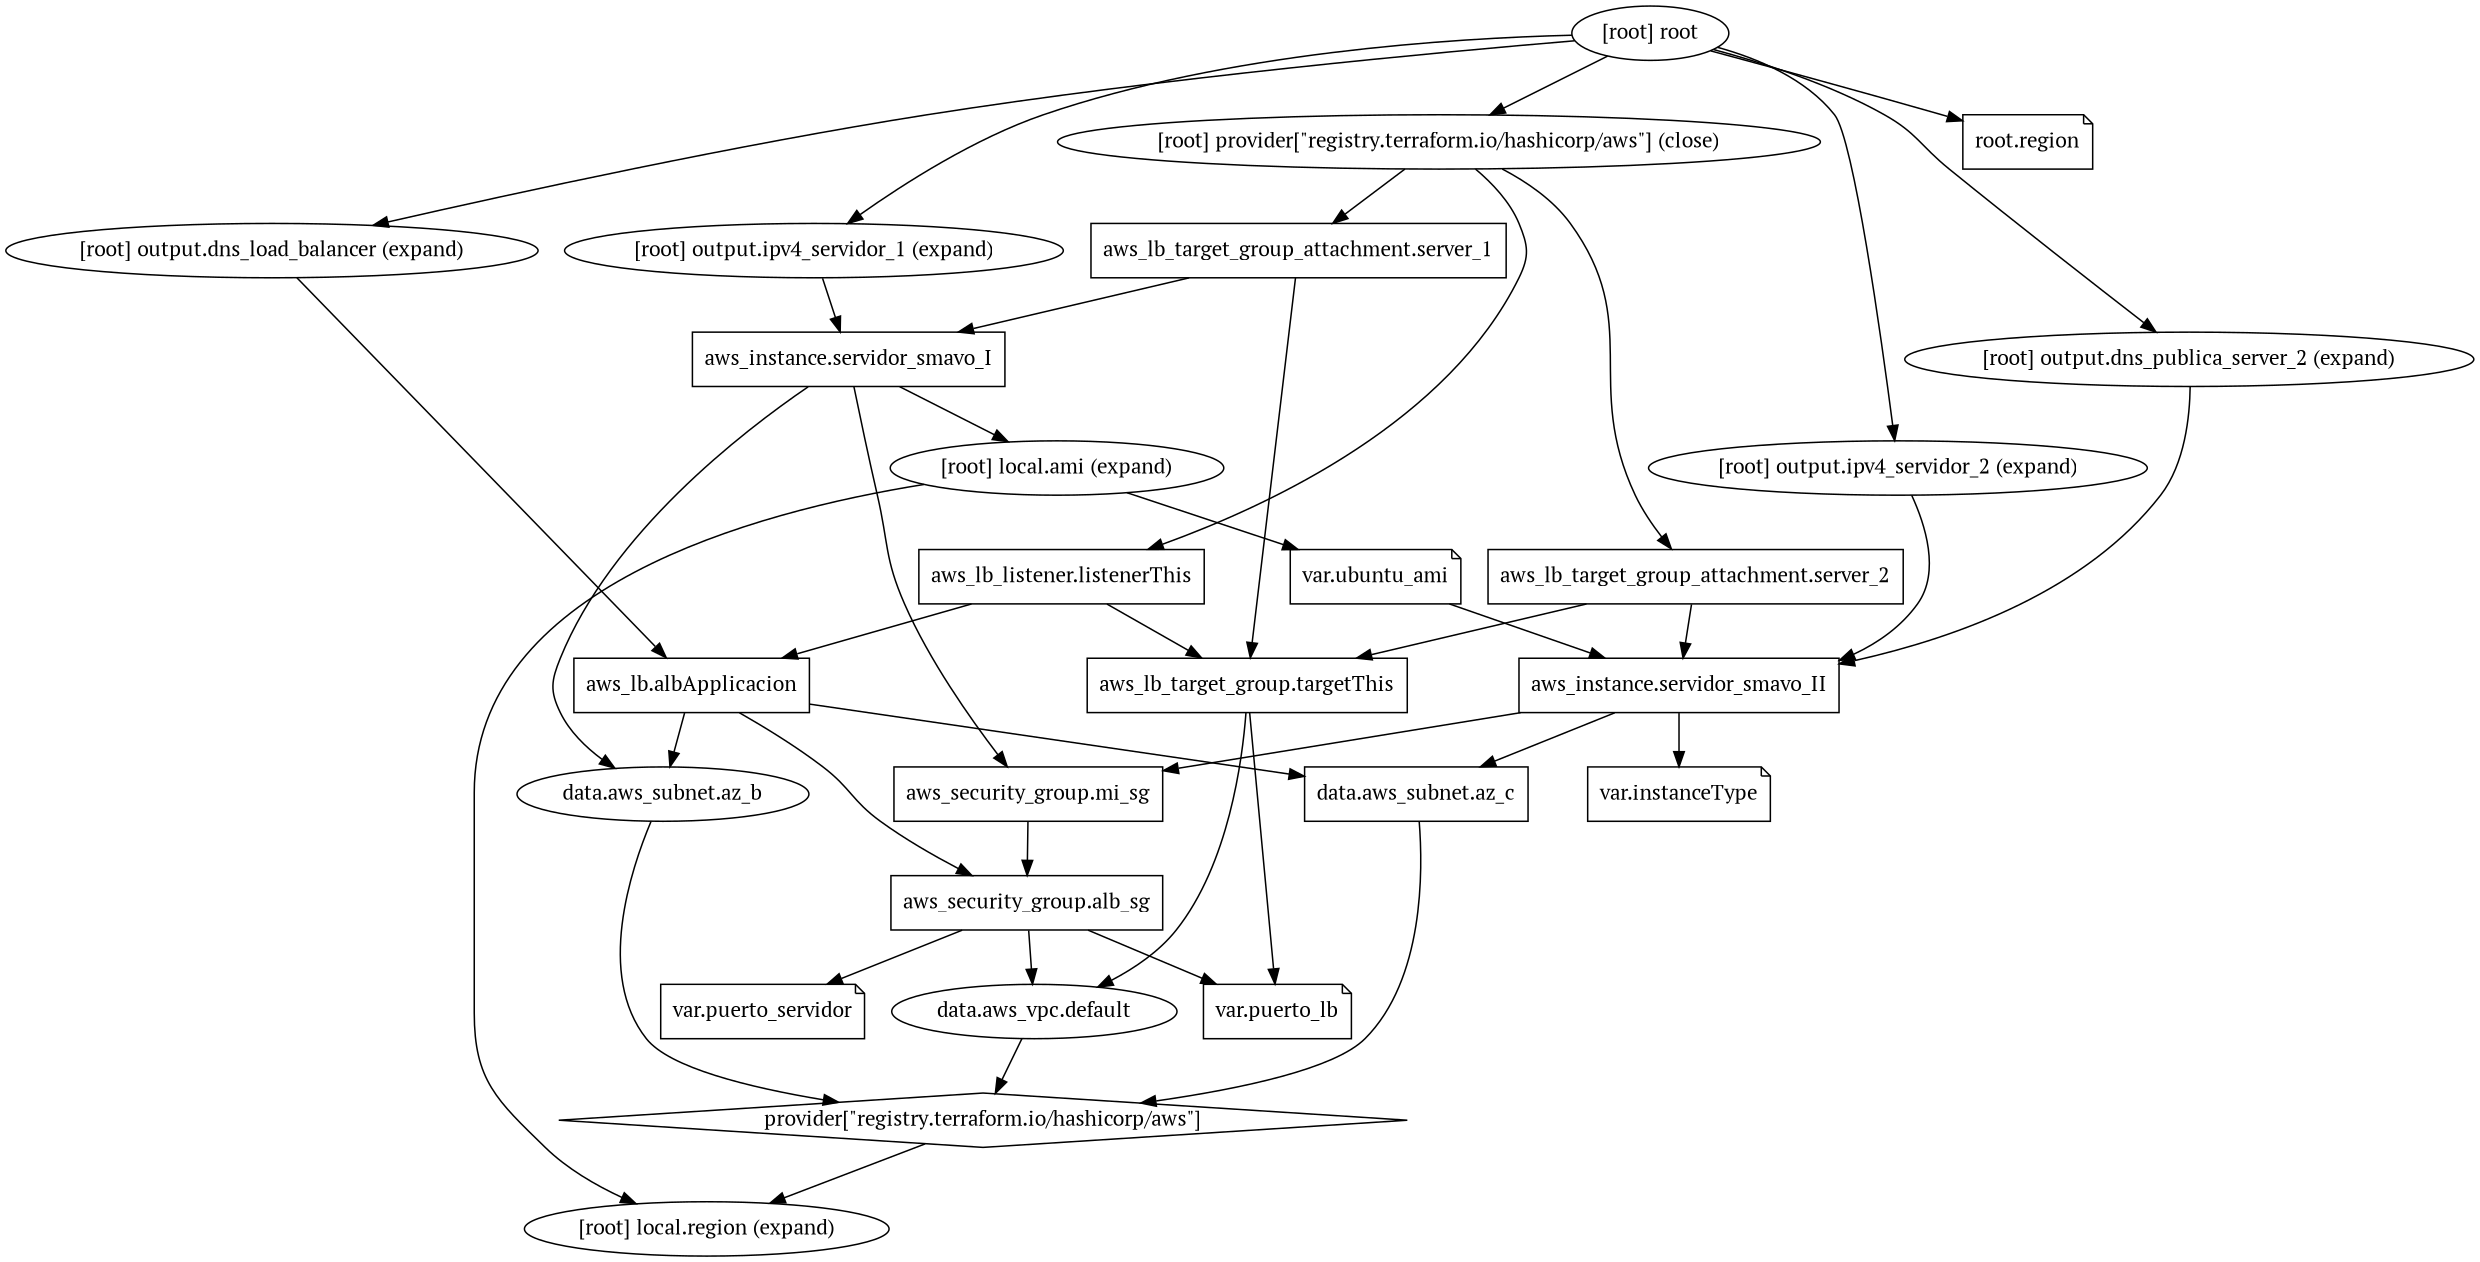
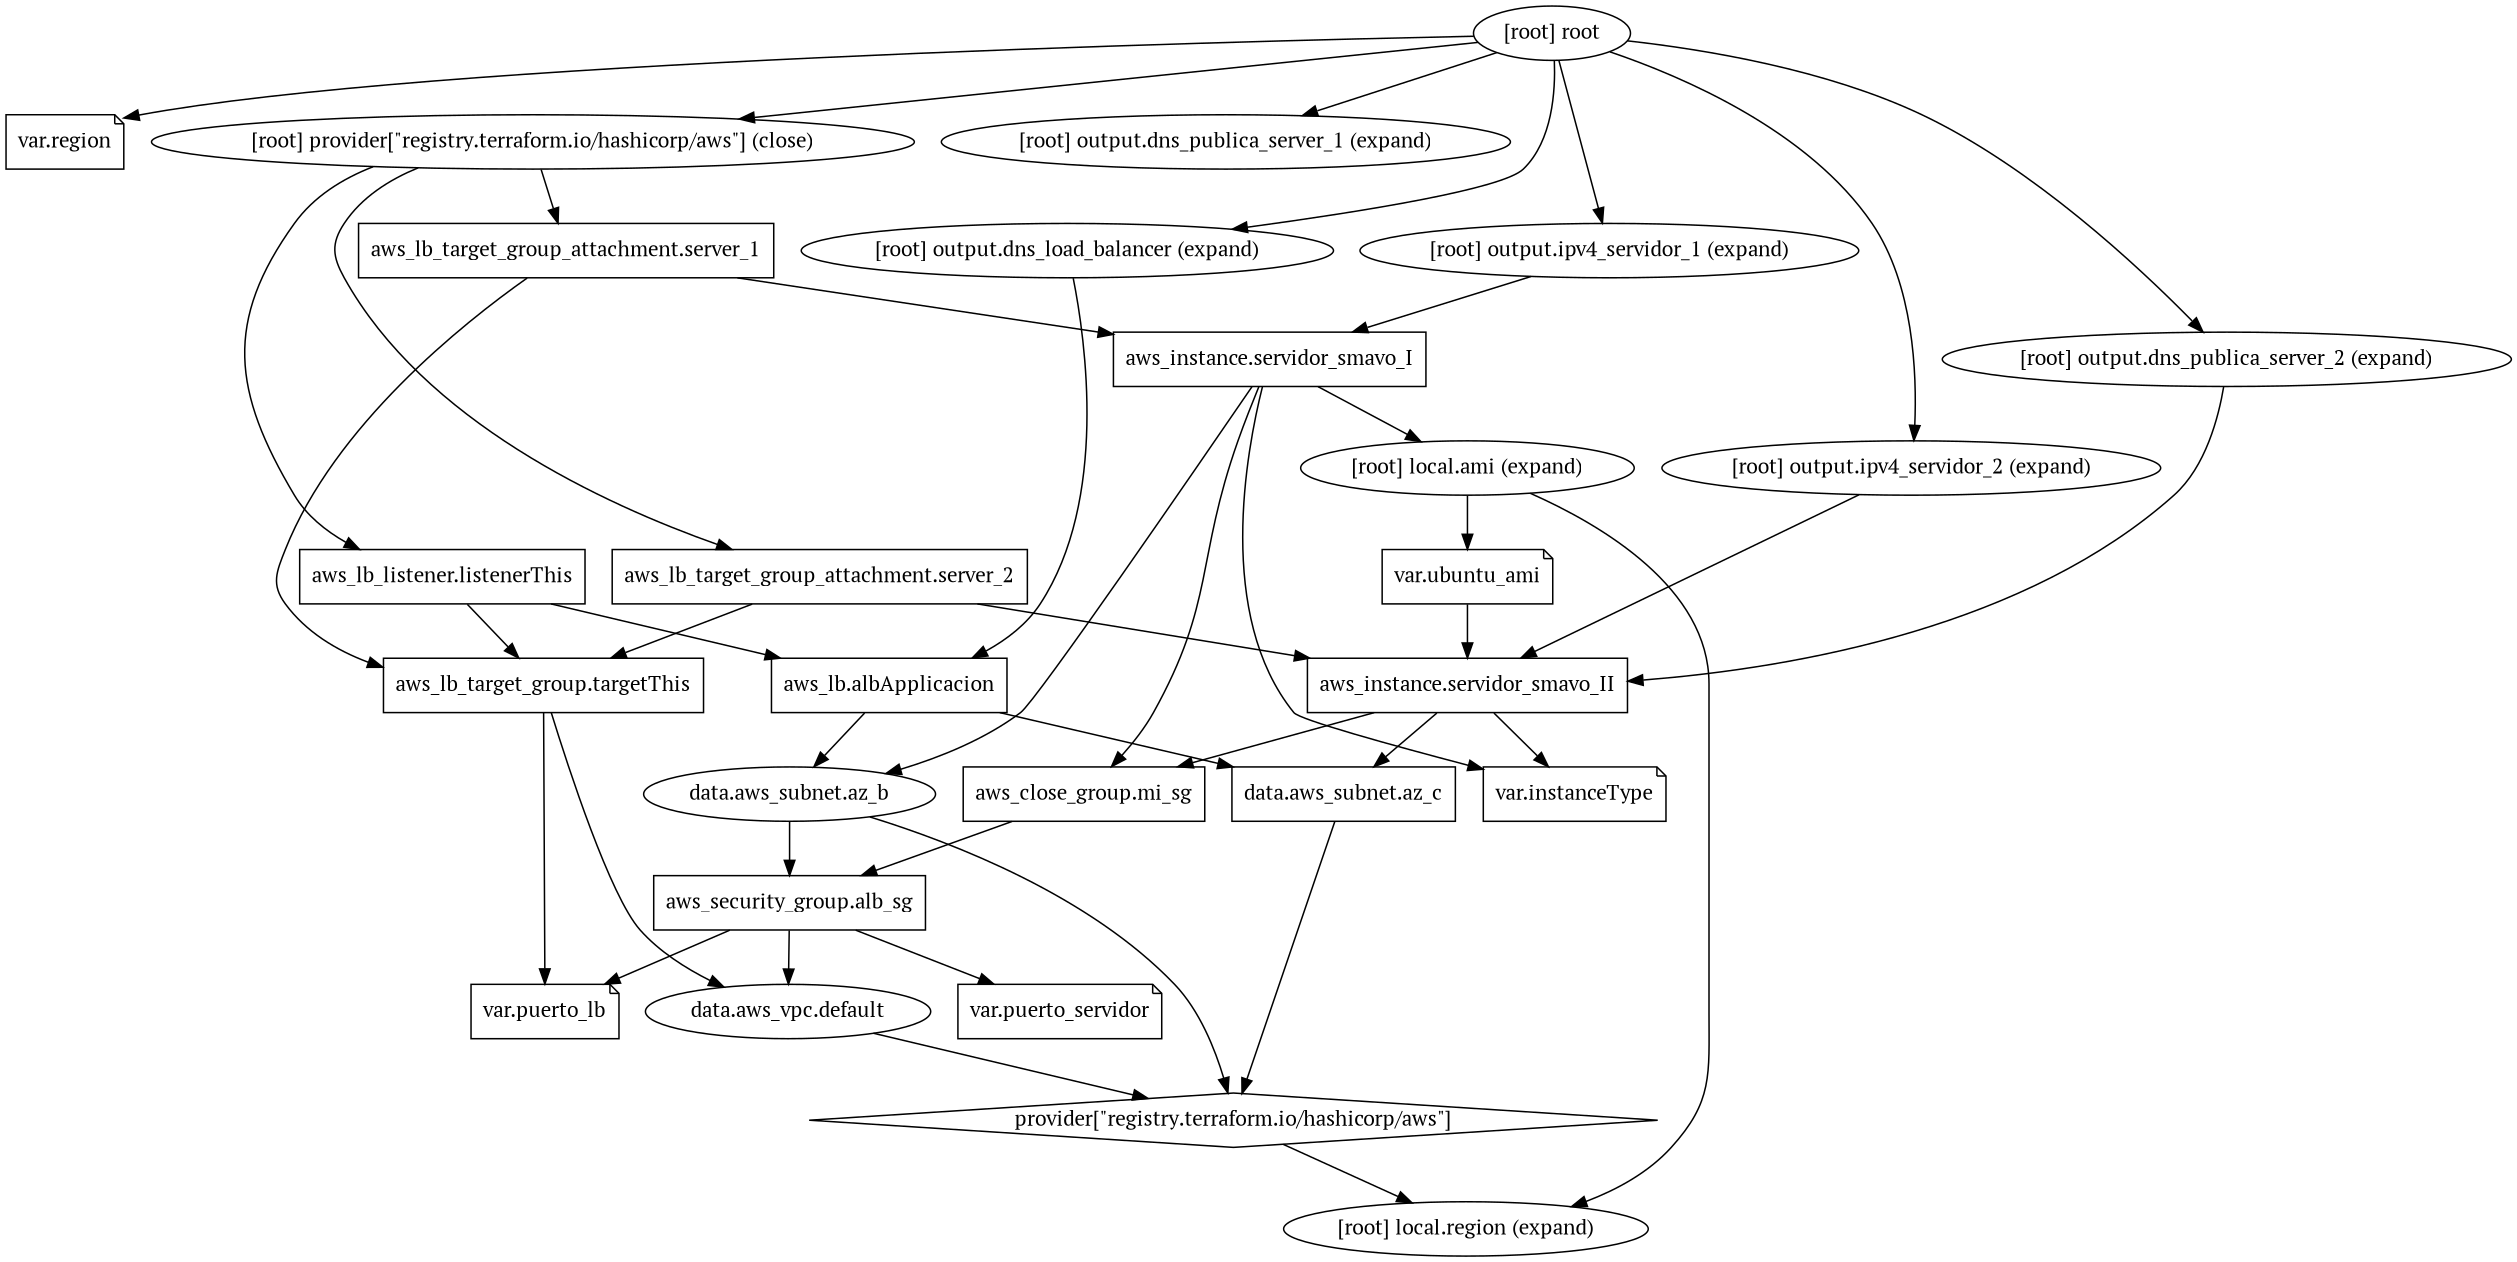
none -> (1226, 142)
(2028, 142) -> (65, 142)
none -> (1254, 632)
(849, 791) -> (790, 841)
(1028, 794) -> (1084, 794)
